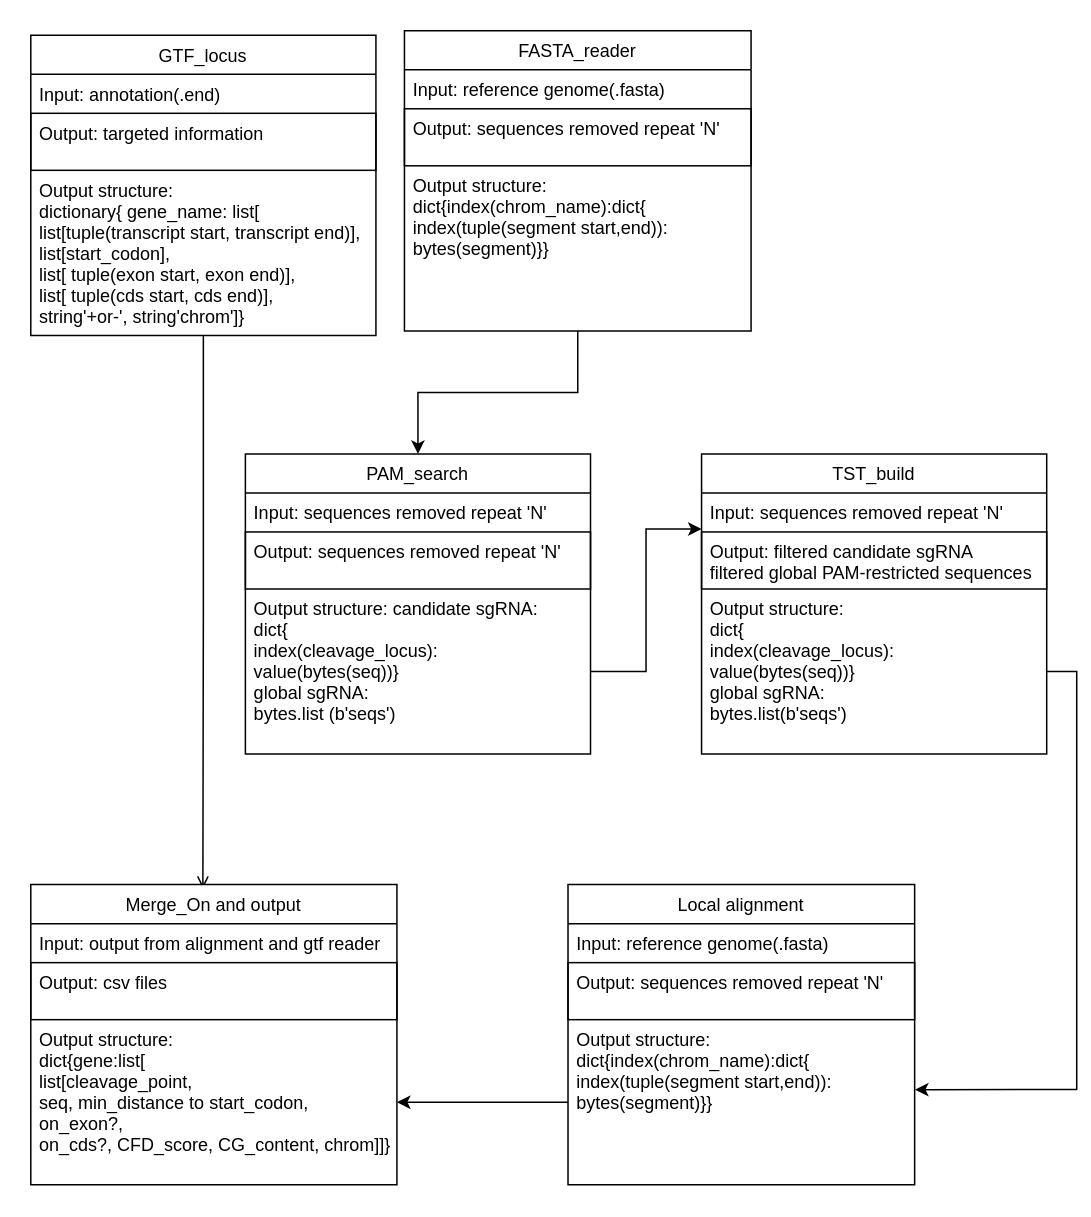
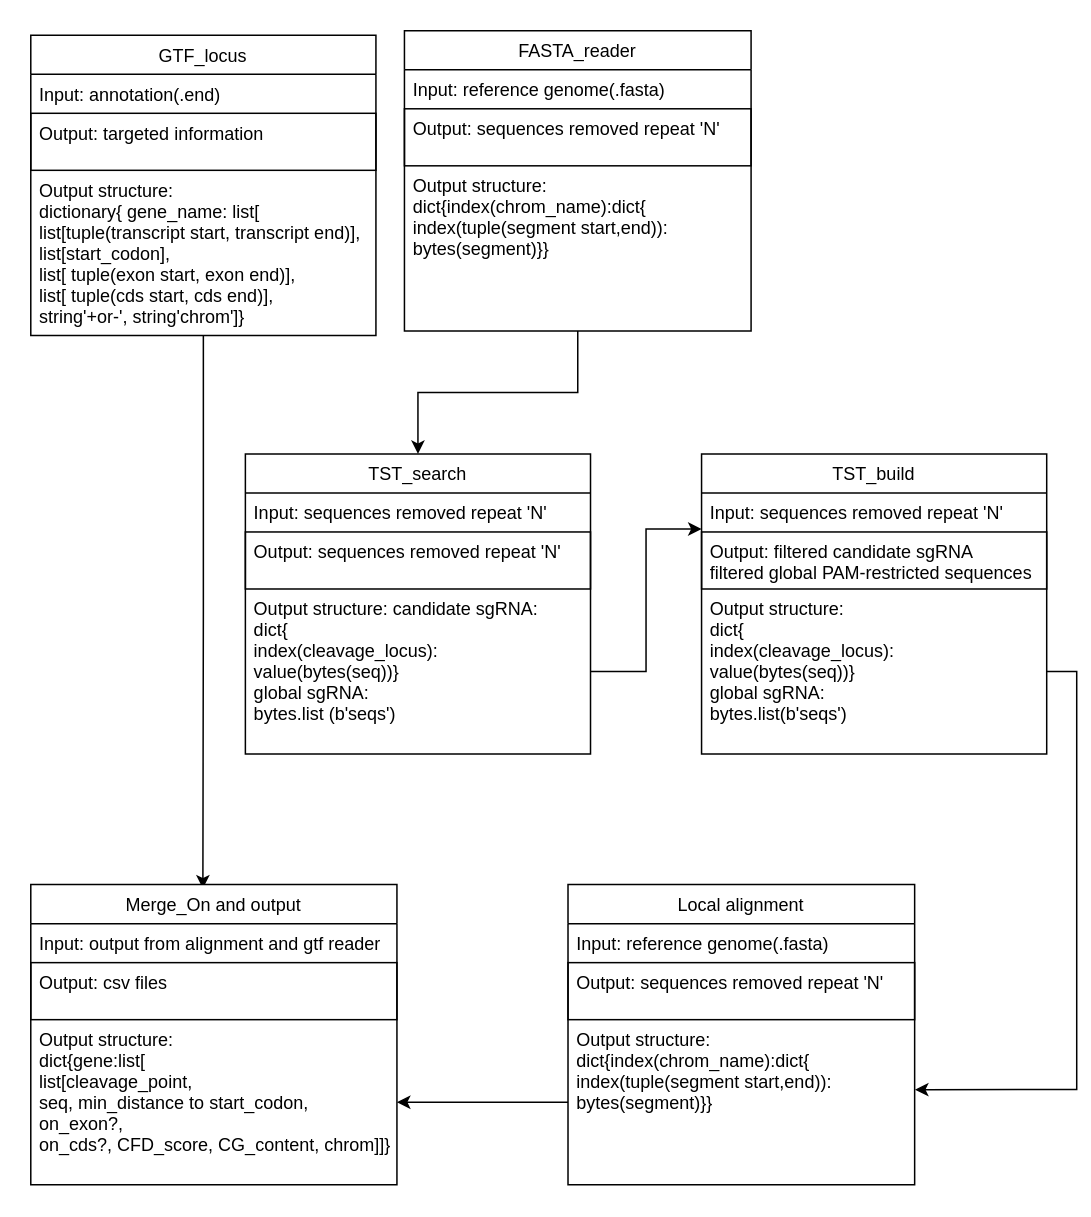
(417, 474) -> (417, 474)
(203, 879) -> (203, 877)
